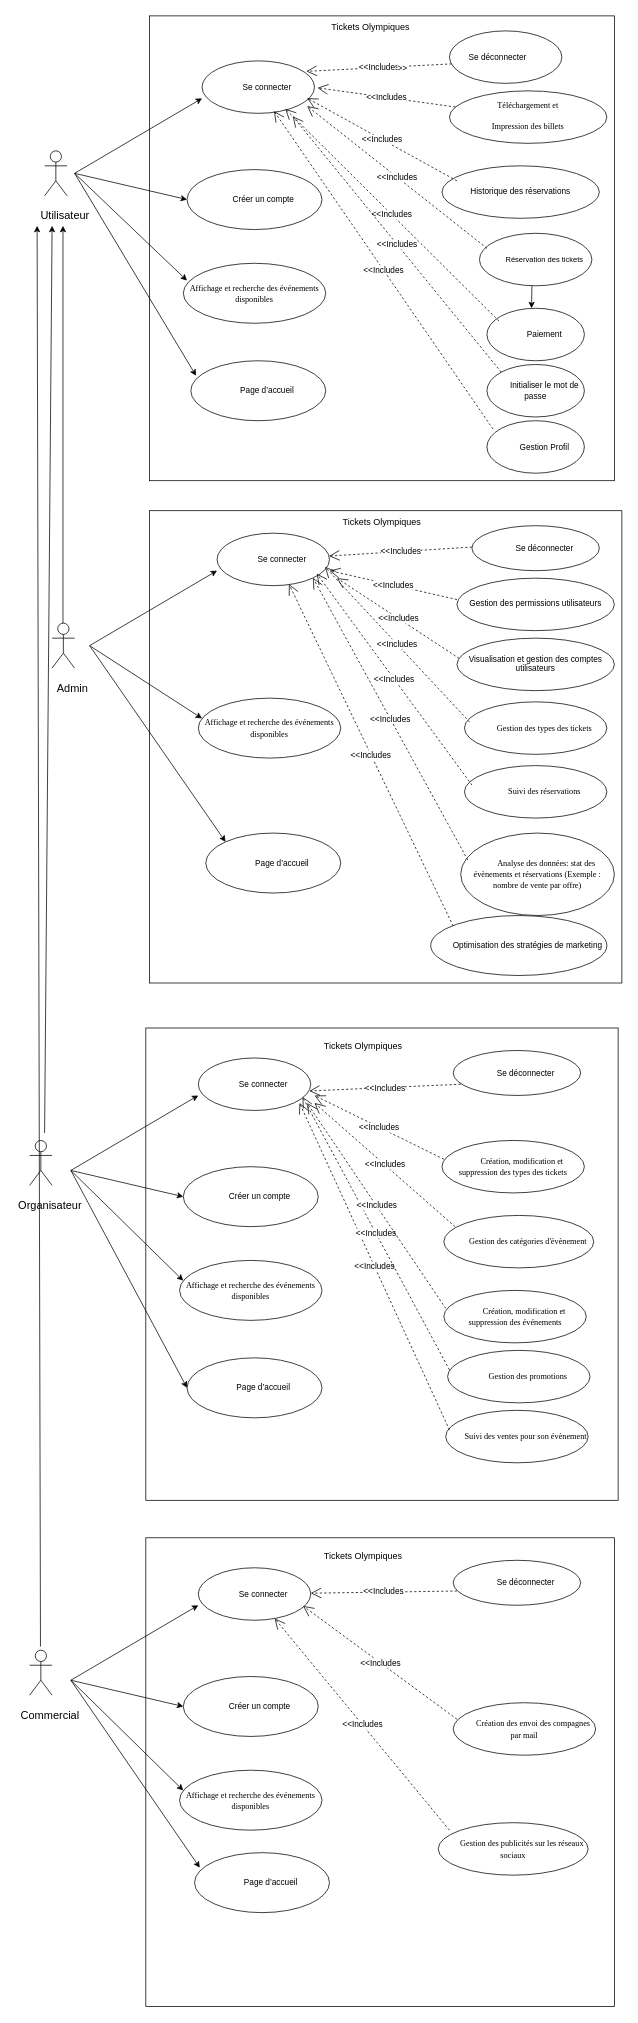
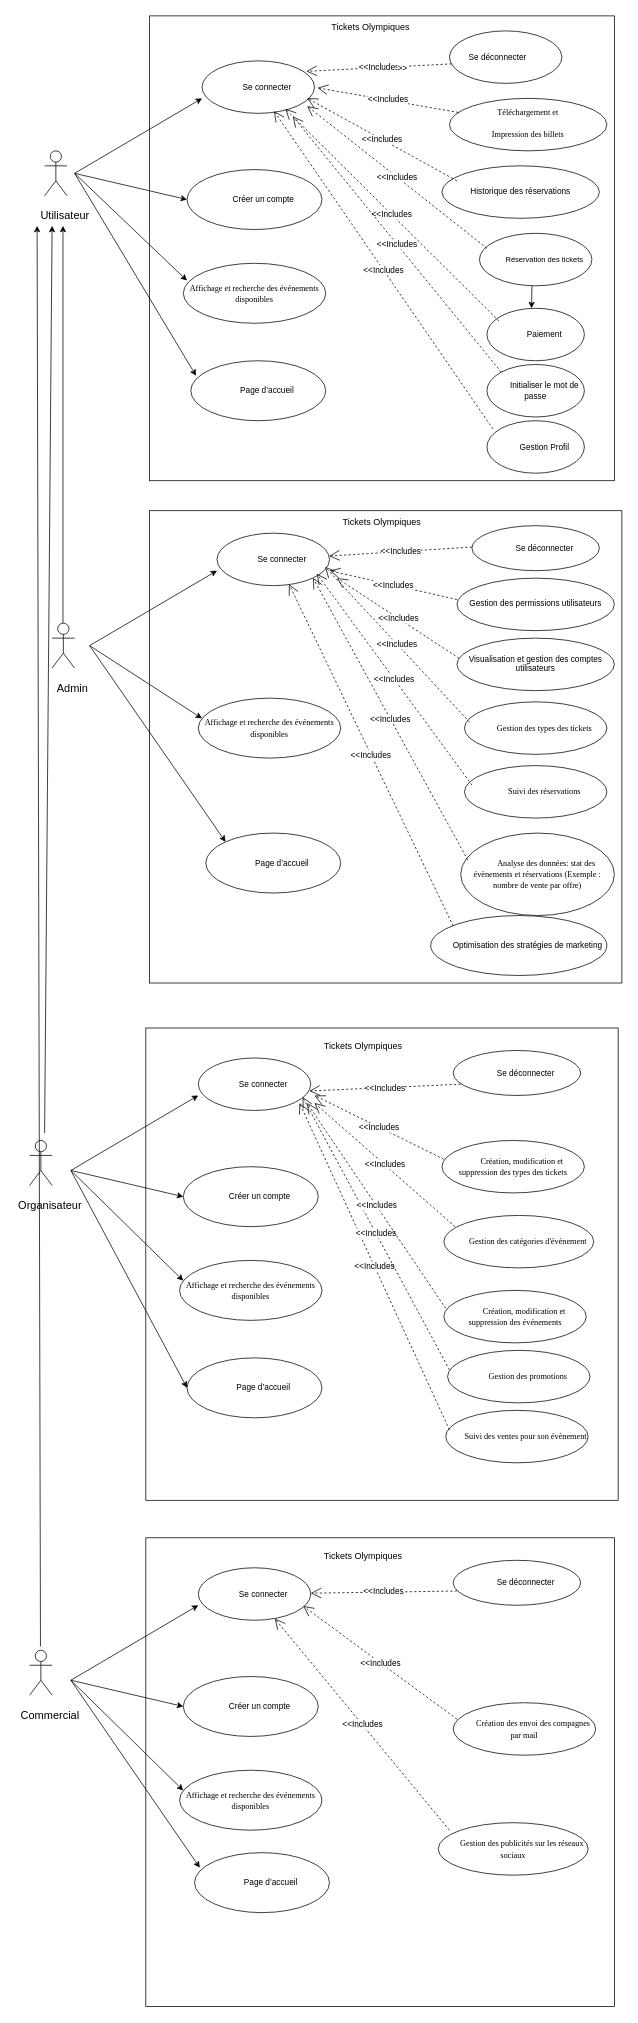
(528, 117) -> (528, 124)
